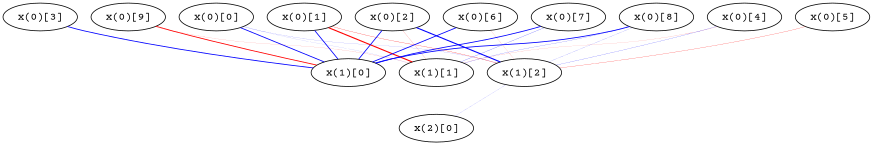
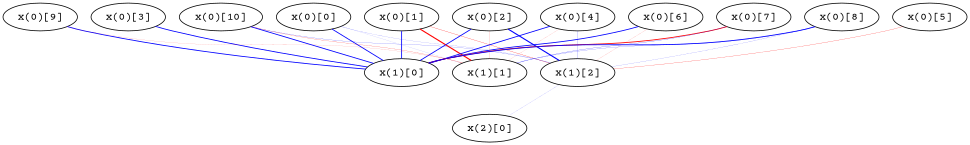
none -> (221, 17)
(475, 42) -> (578, 45)
none -> (499, 42)
(248, 50) -> (216, 53)
